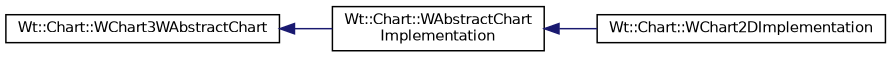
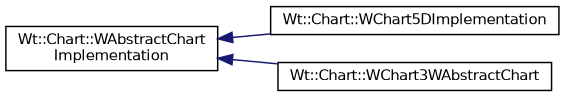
(314, 29) -> (255, 62)
(741, 29) -> (415, 21)
